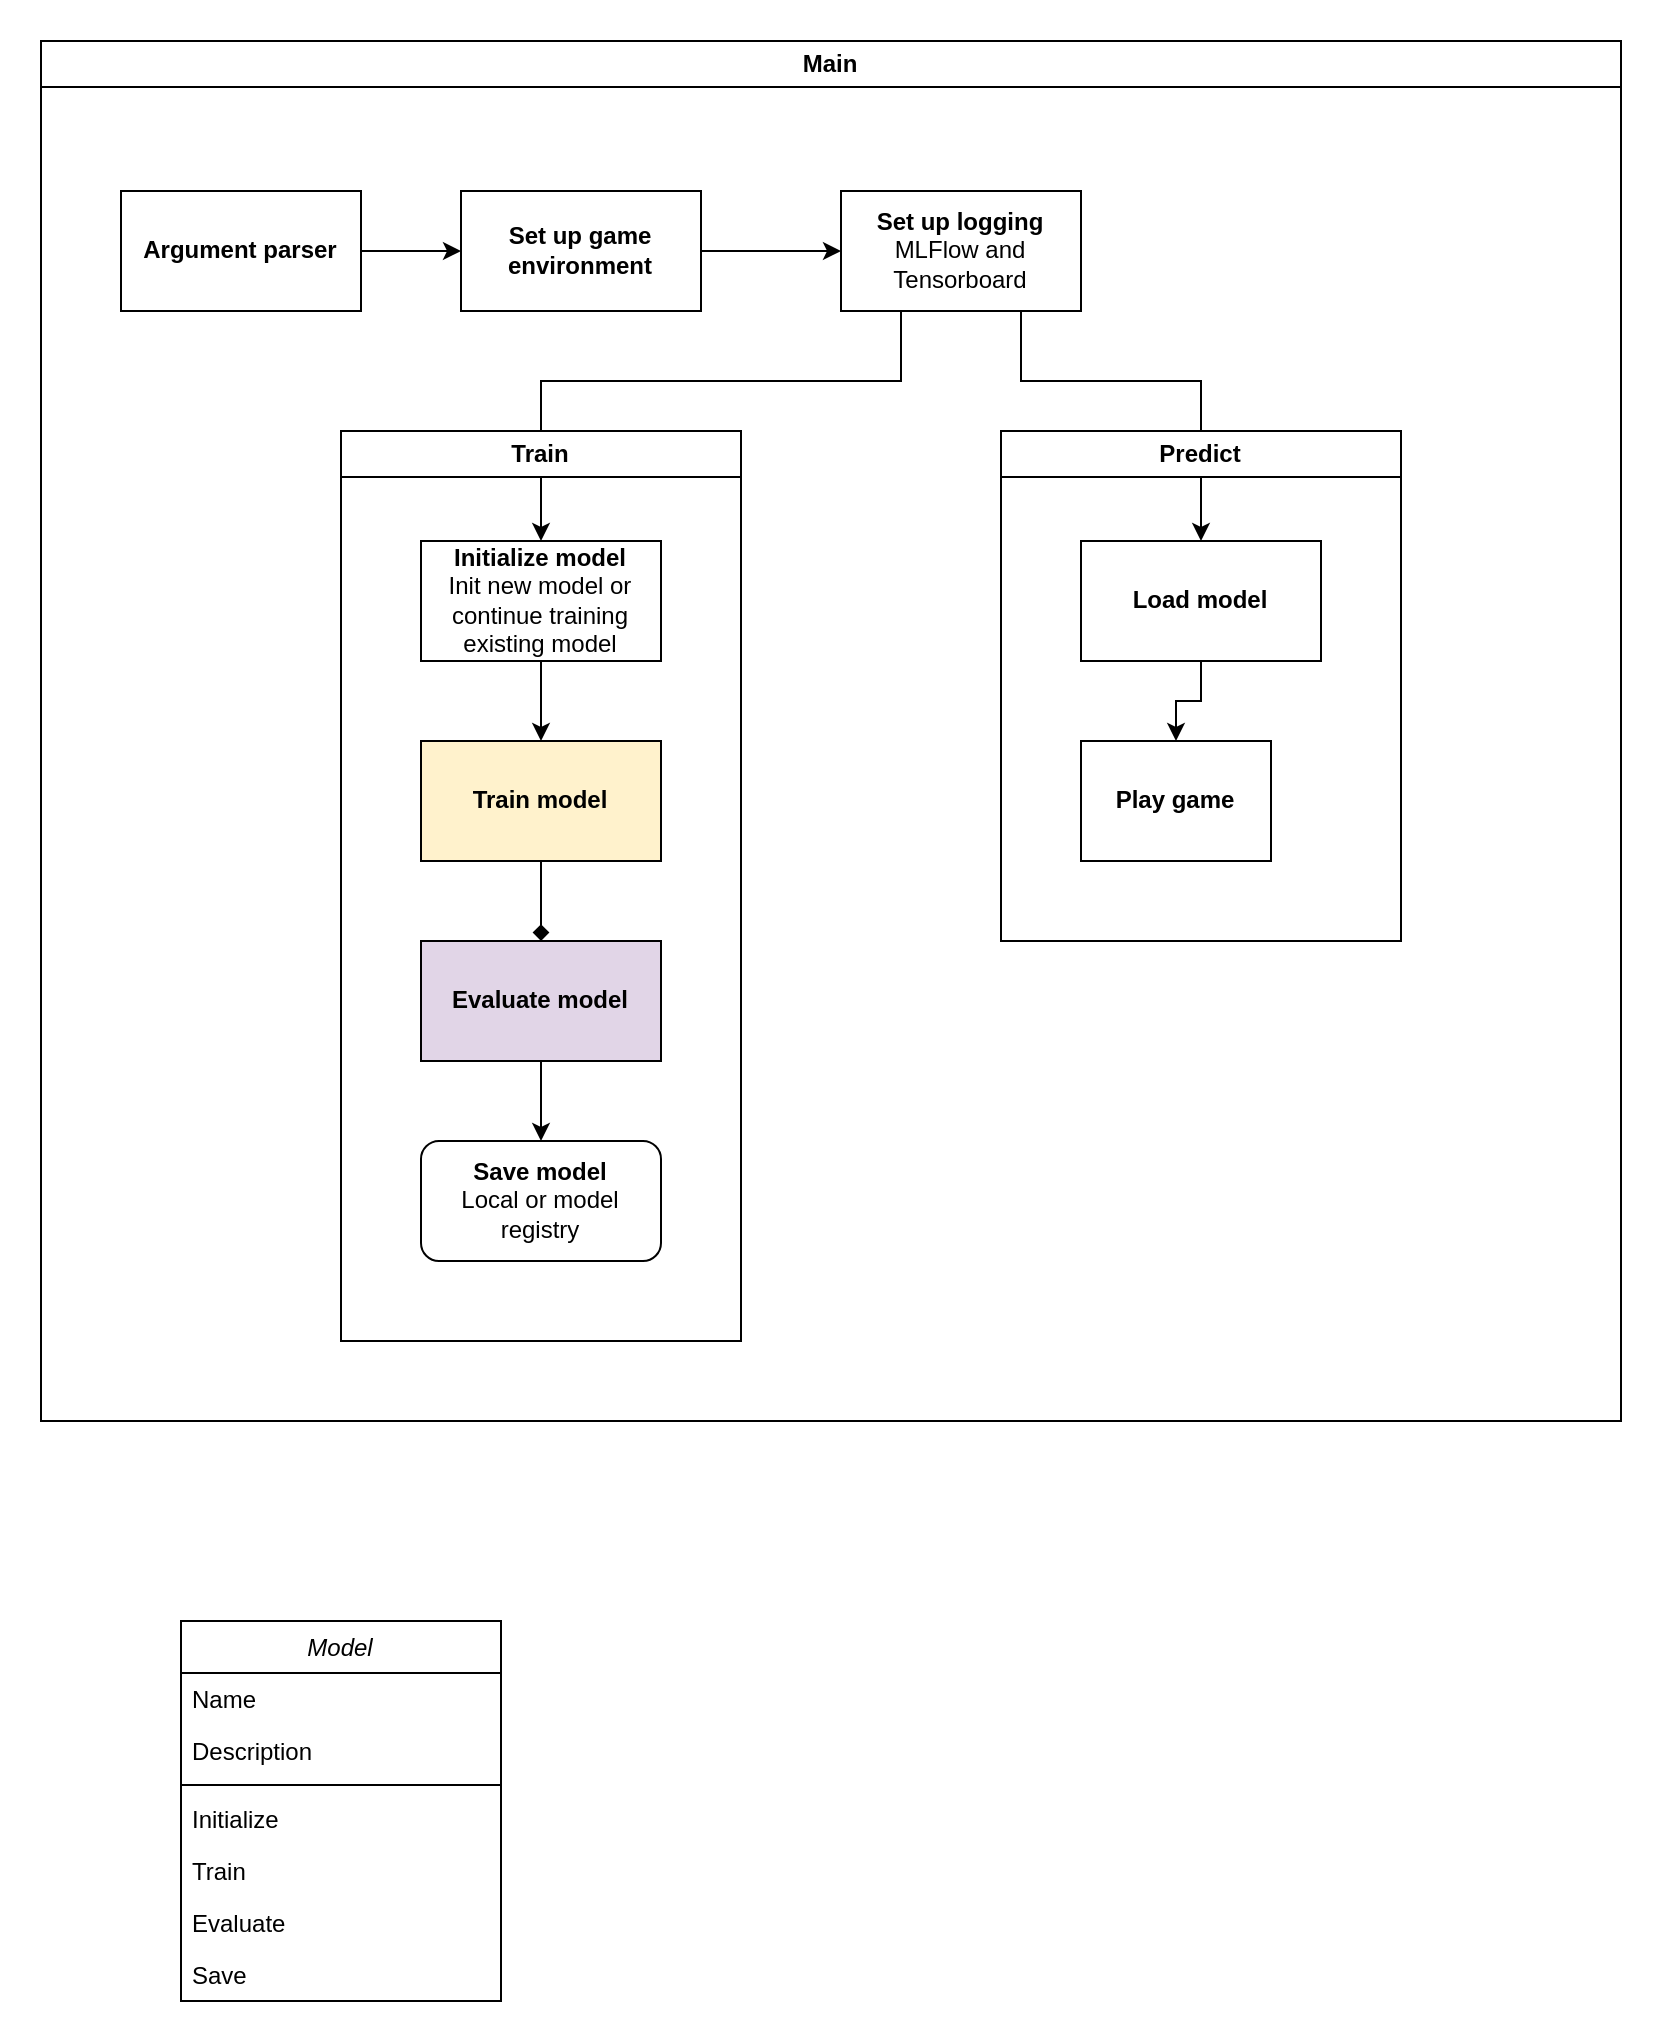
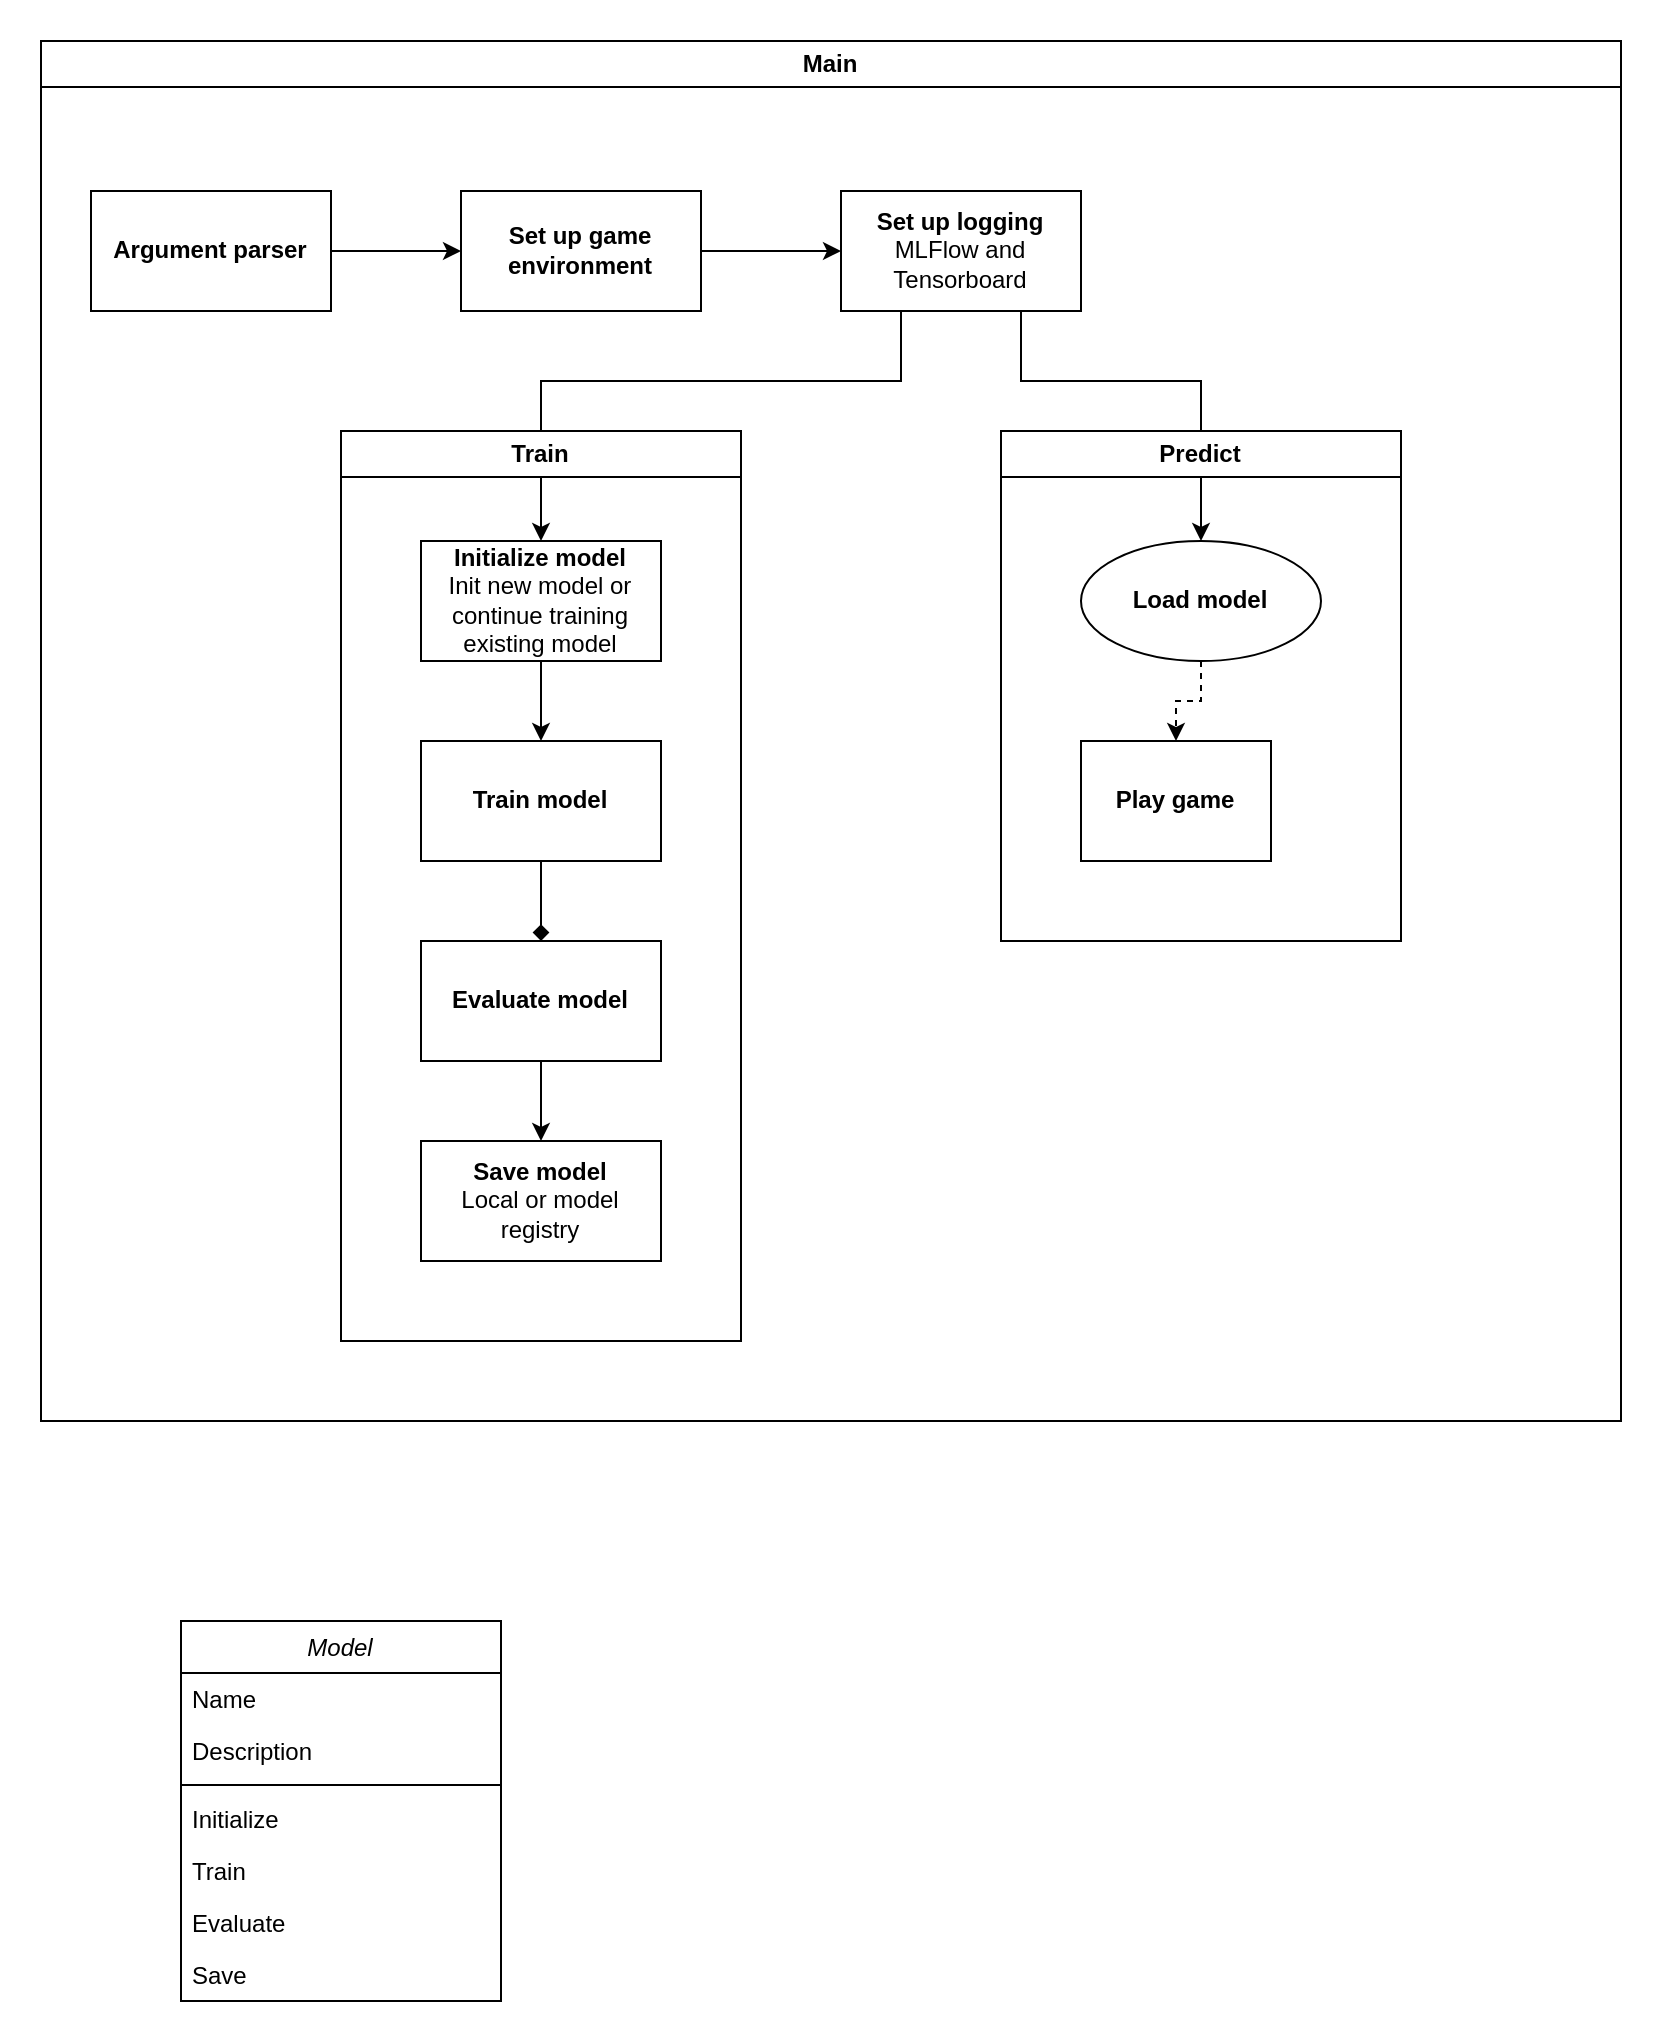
(241, 251) -> (211, 251)
(1201, 601) -> (1201, 601)
(1193, 701) -> (1193, 701)
(541, 801) -> (541, 801)
(541, 1001) -> (541, 1001)
(541, 1201) -> (541, 1201)
